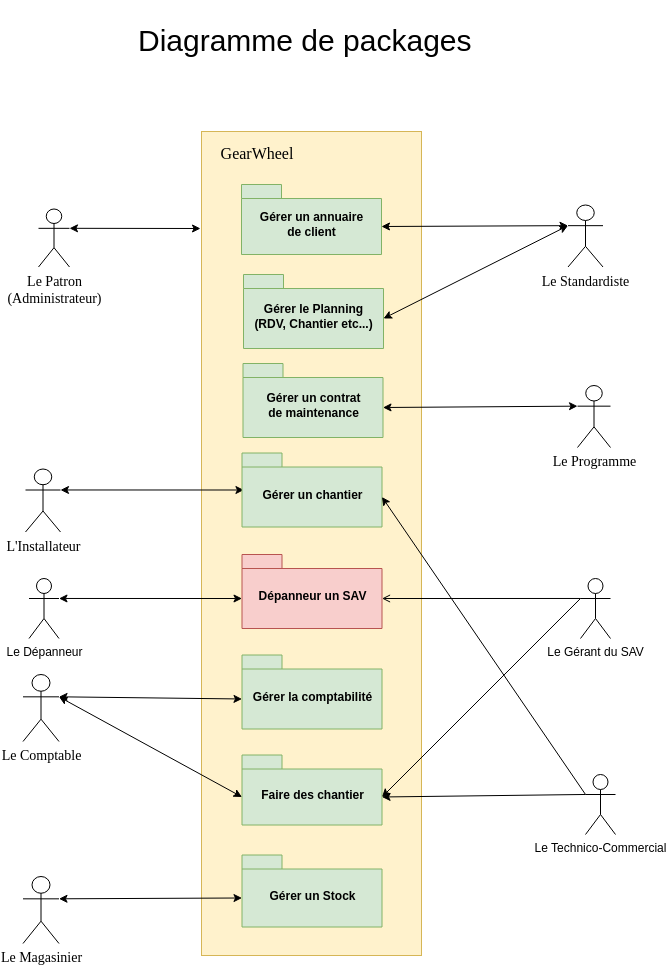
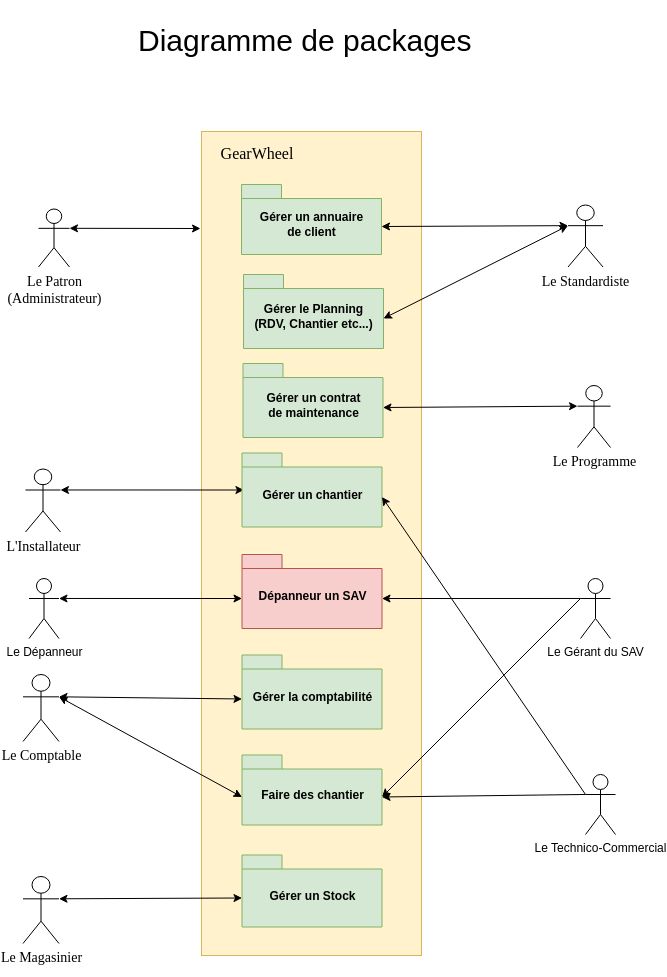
(388, 598) -> (390, 598)
